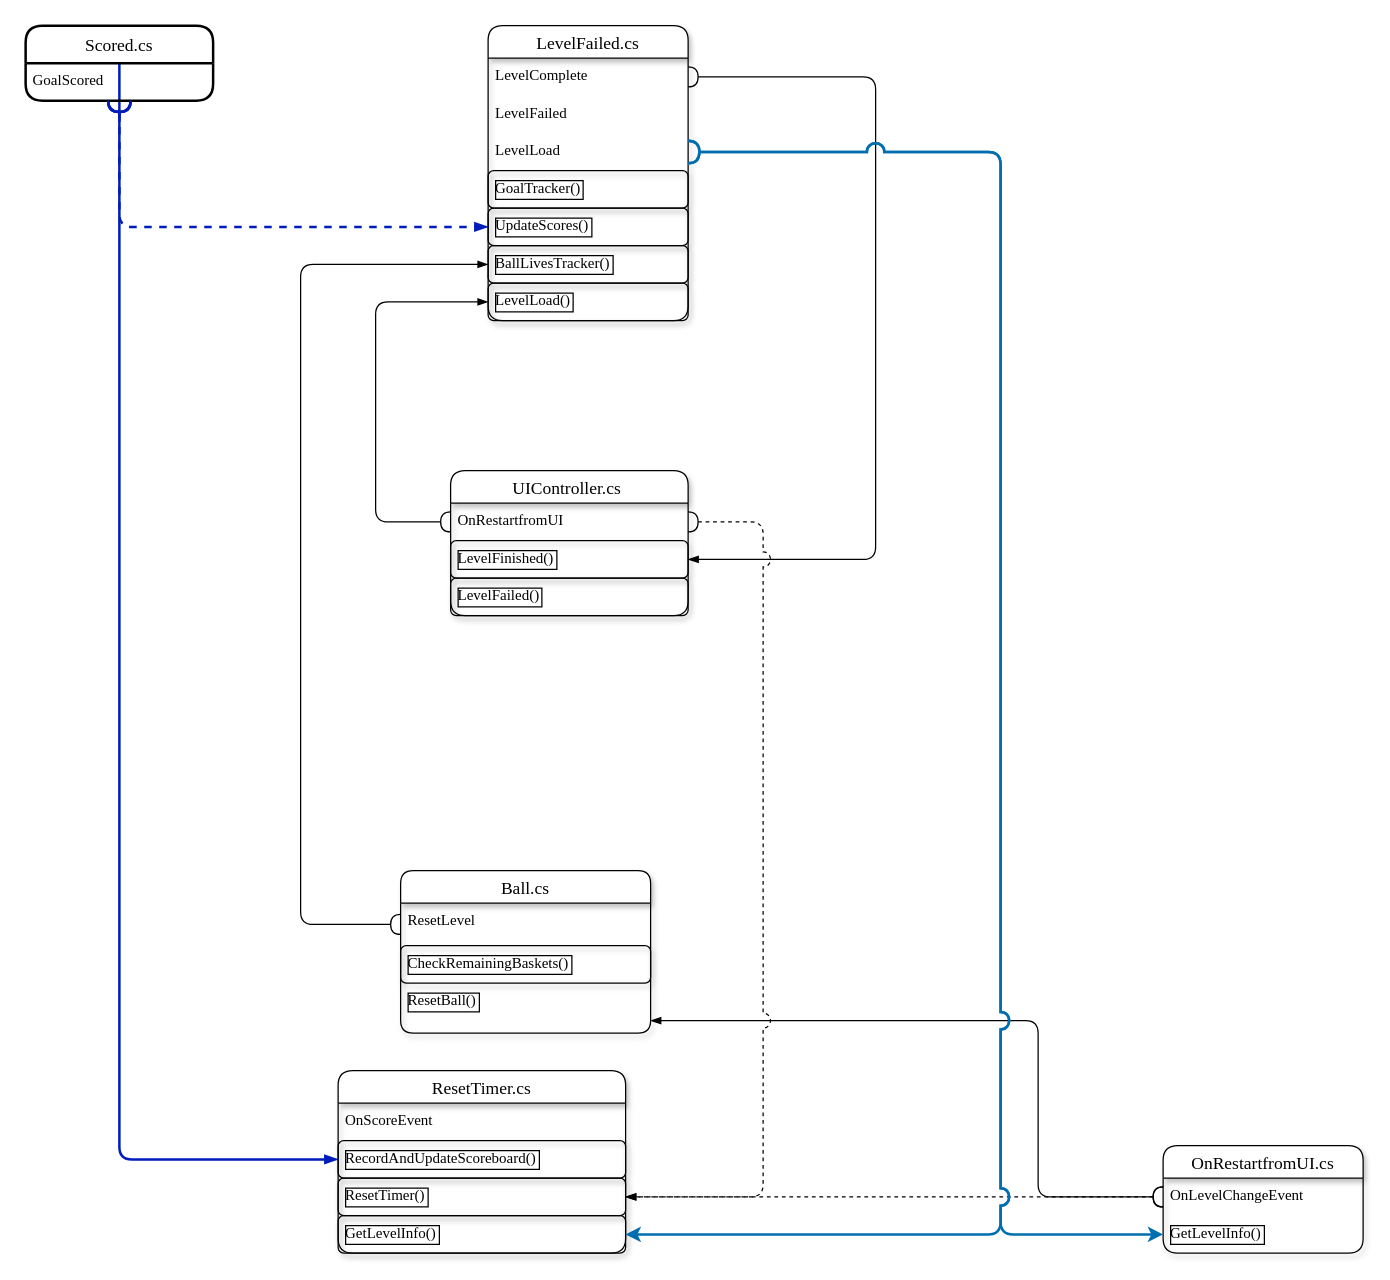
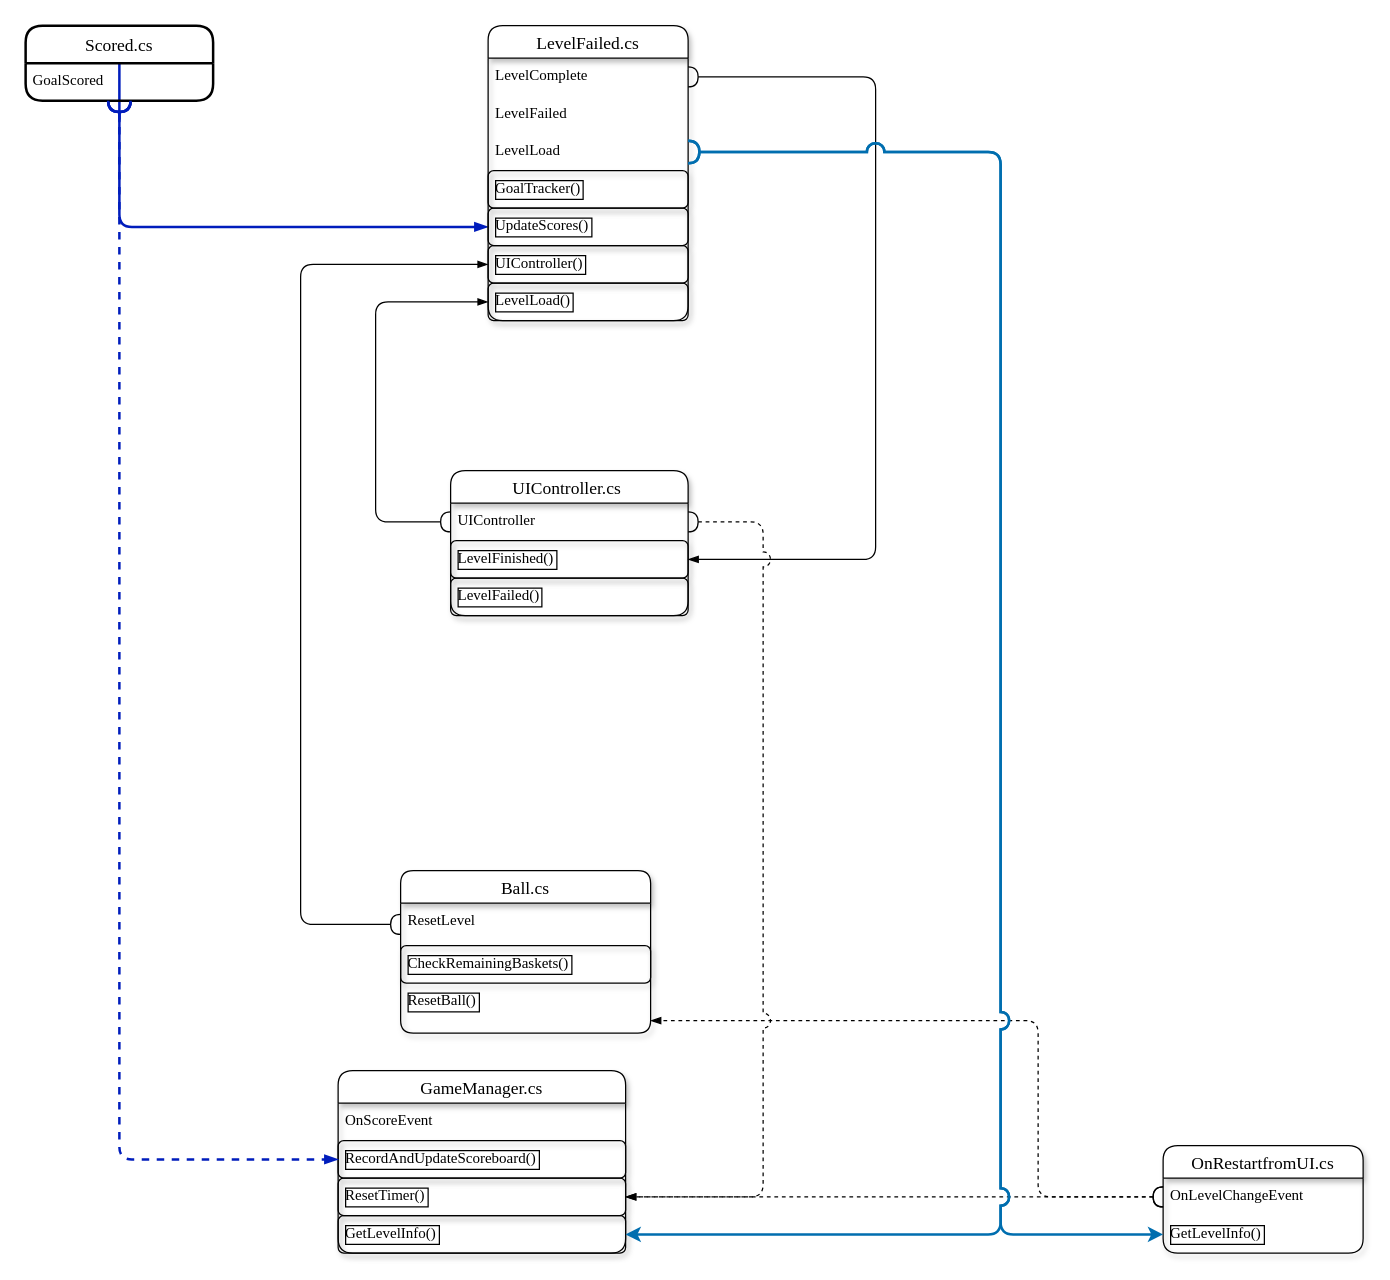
(300, 227) -> (300, 227)
(565, 263) -> (550, 263)
(521, 520) -> (504, 520)
(119, 787) -> (119, 787)
(929, 1021) -> (929, 1021)
(481, 1088) -> (481, 1088)
